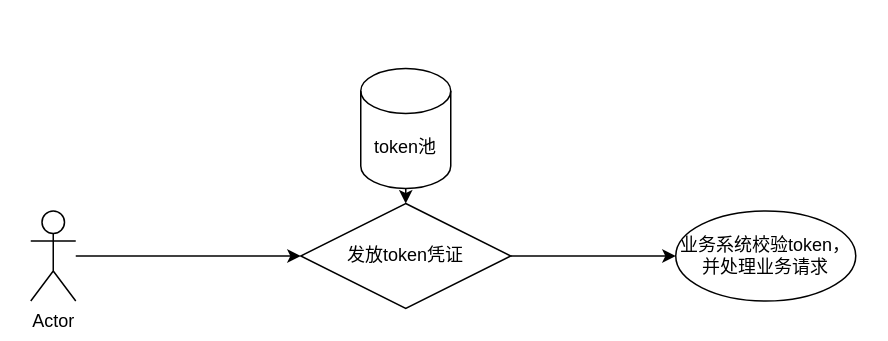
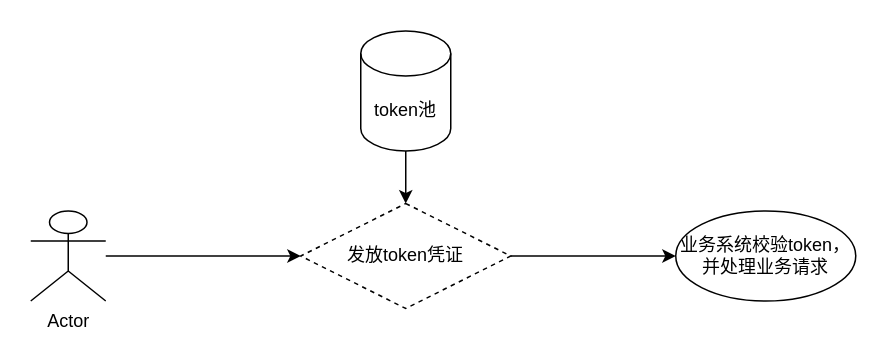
(406, 128) -> (406, 91)
(53, 256) -> (68, 256)
(406, 256) -> (406, 256)
